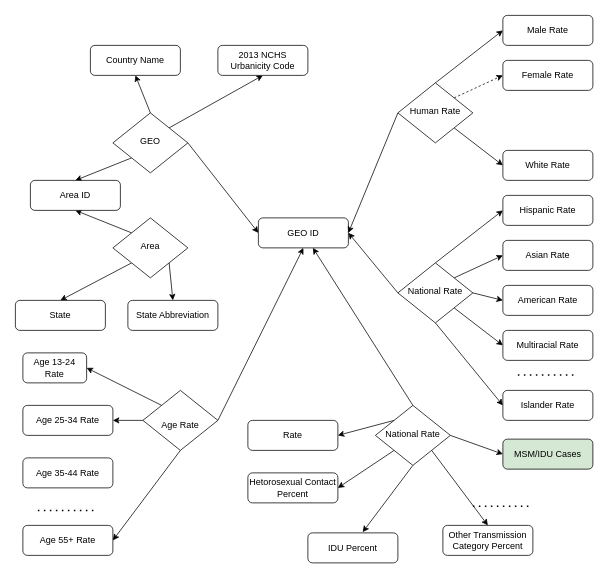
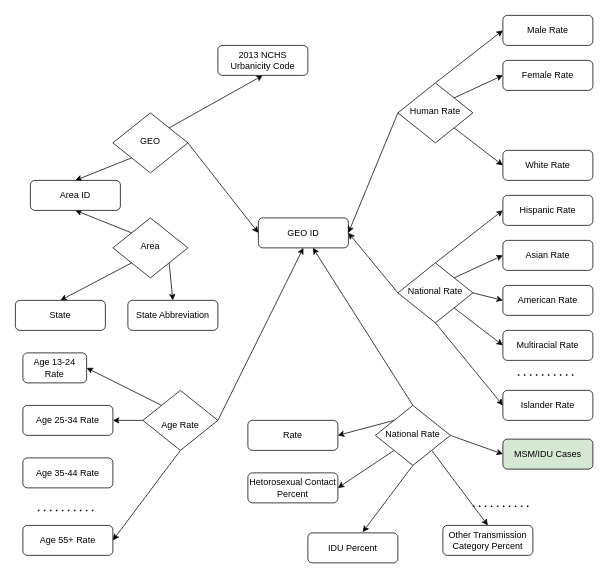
(135, 60) -> none
(476, 88) -> (476, 88)
(144, 97) -> none
